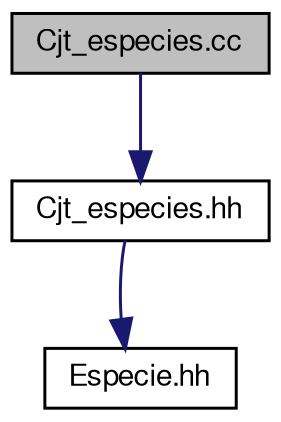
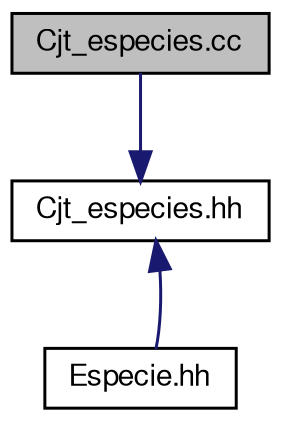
(121, 280) -> (160, 310)
